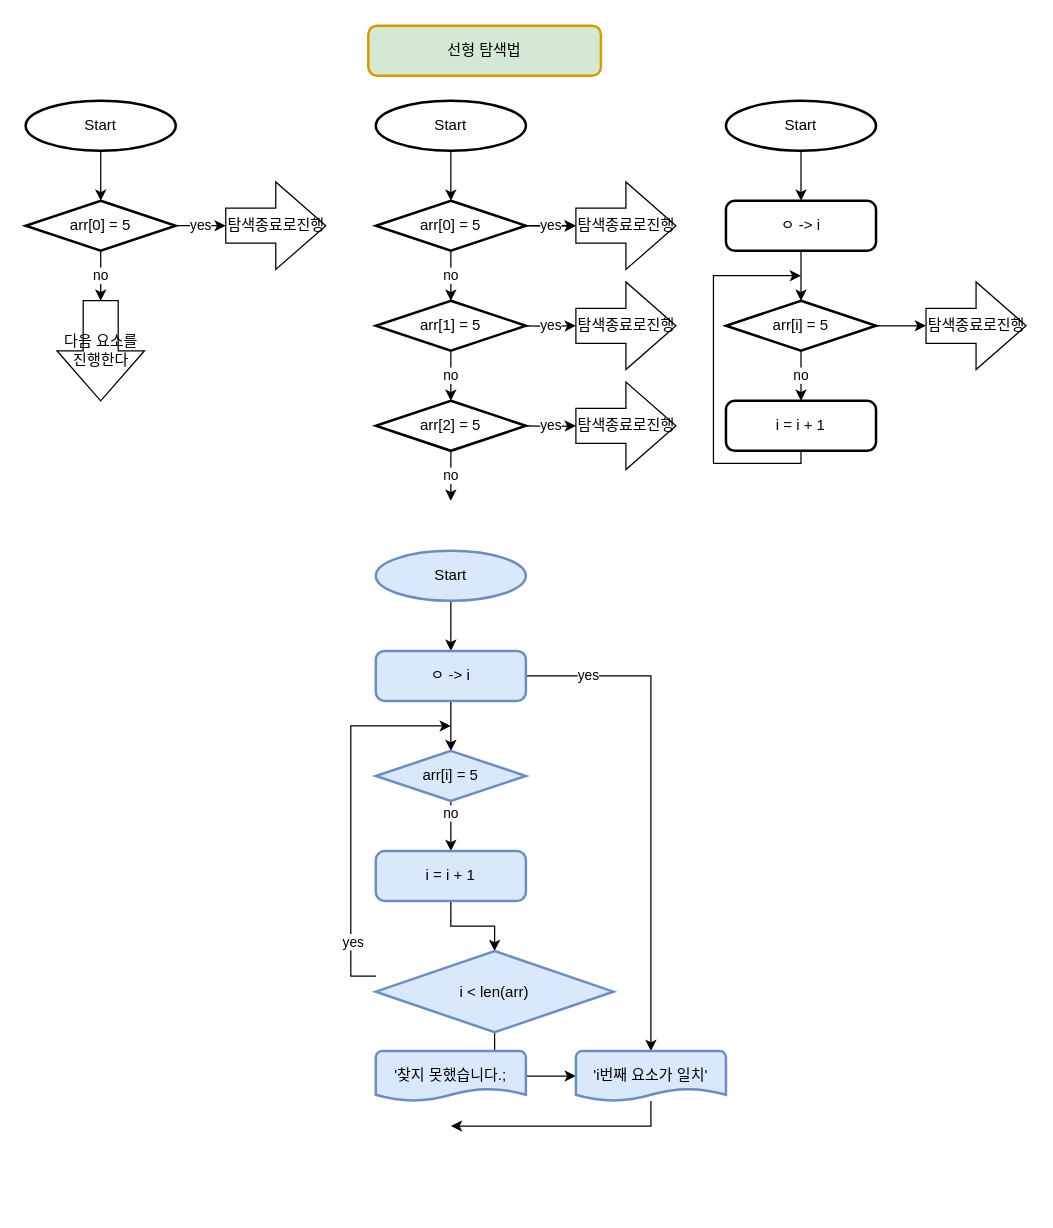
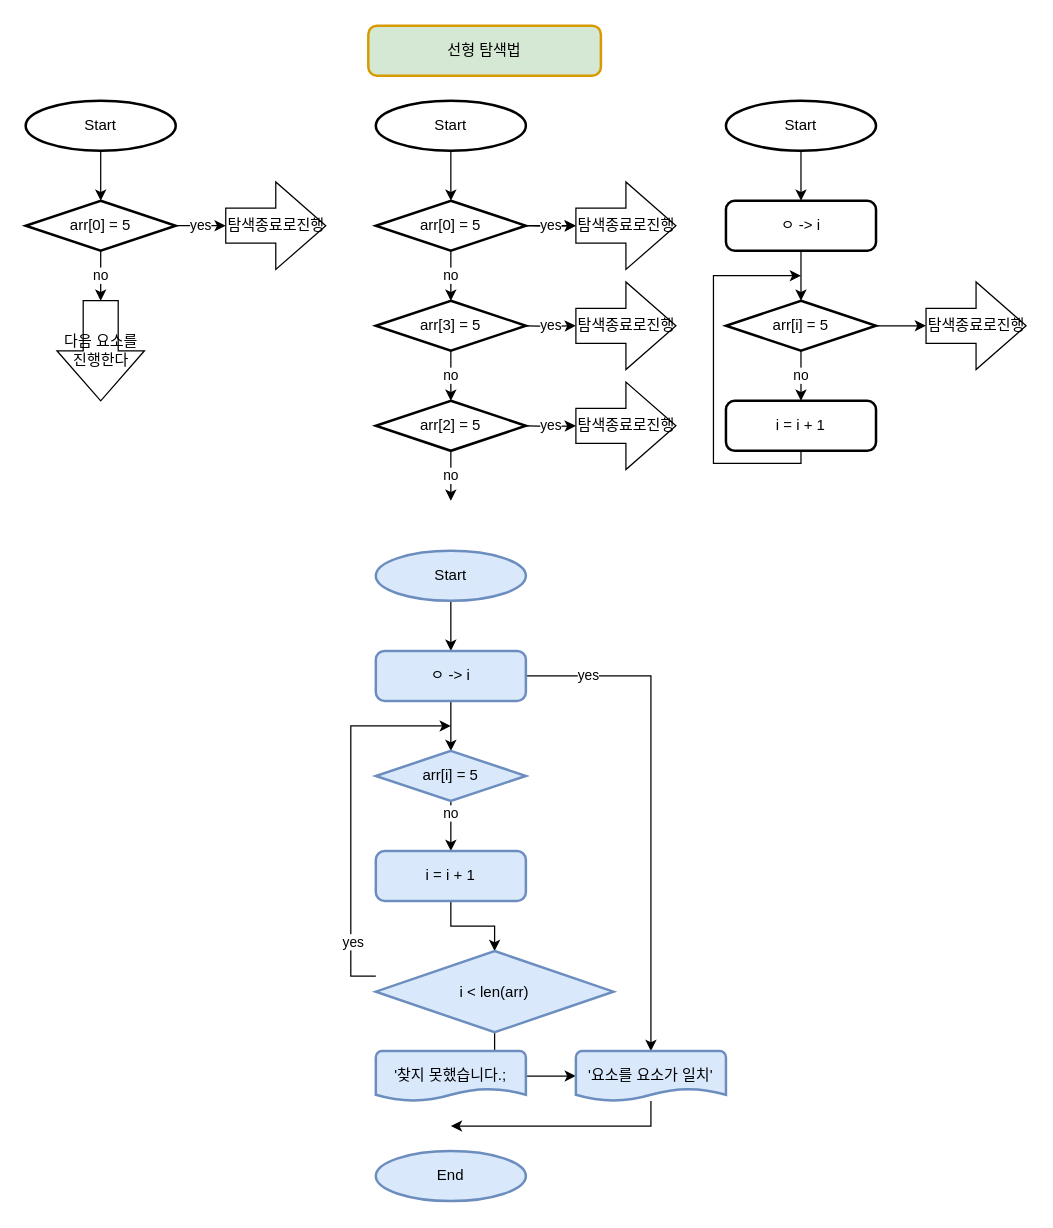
(451, 326) -> (451, 326)
(651, 1076) -> (651, 1076)
none -> (451, 1176)
